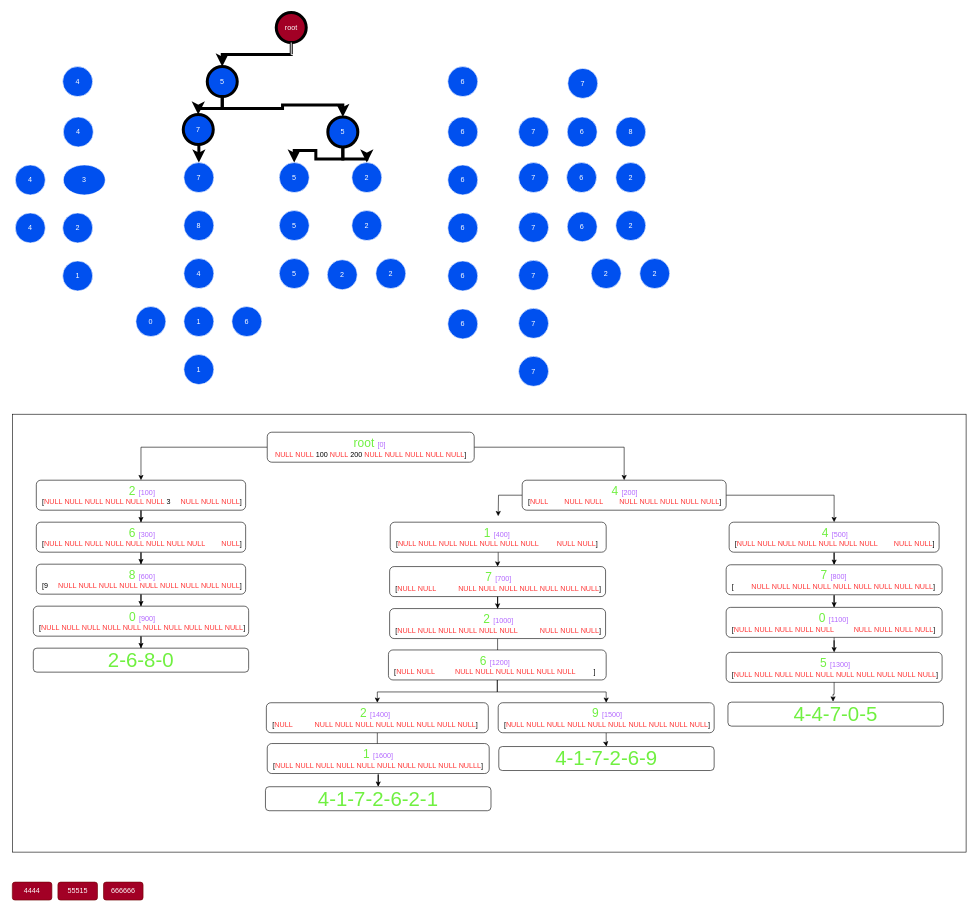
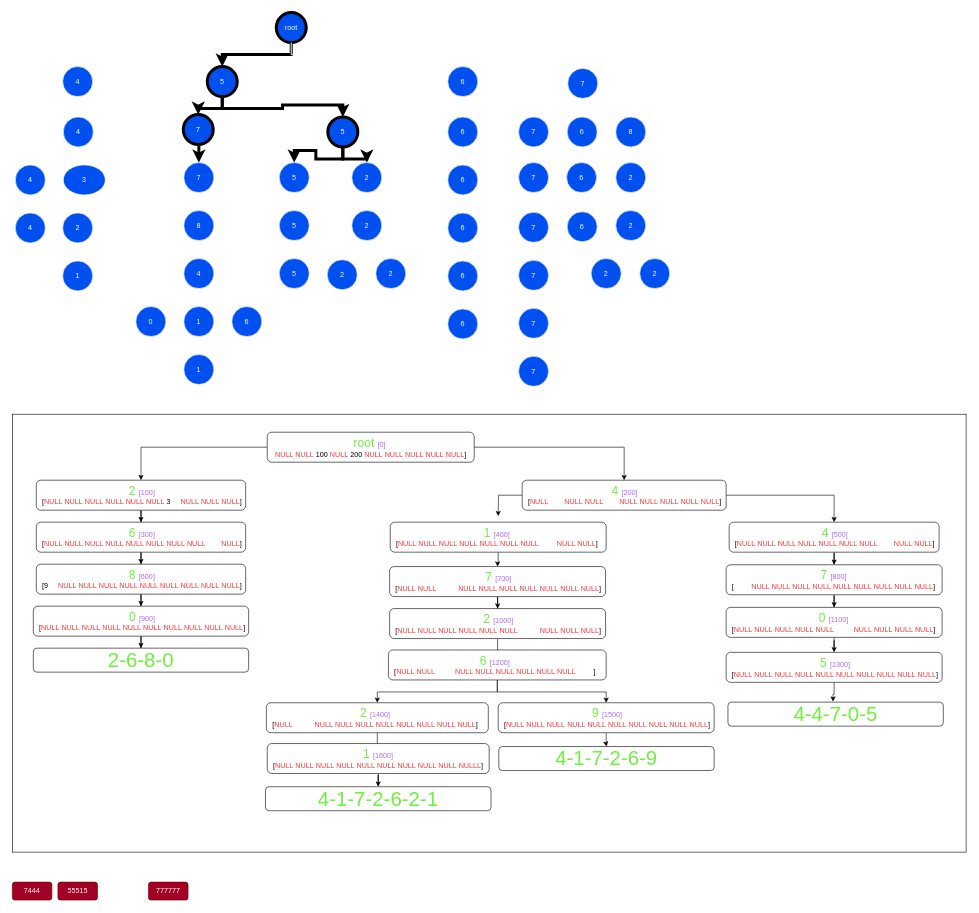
(291, 28) -> (291, 28)
(32, 891) -> (32, 891)
(123, 891) -> none
none -> (168, 891)
